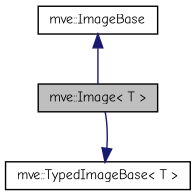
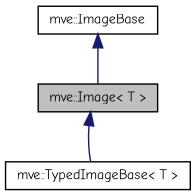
(107, 130) -> (89, 144)
